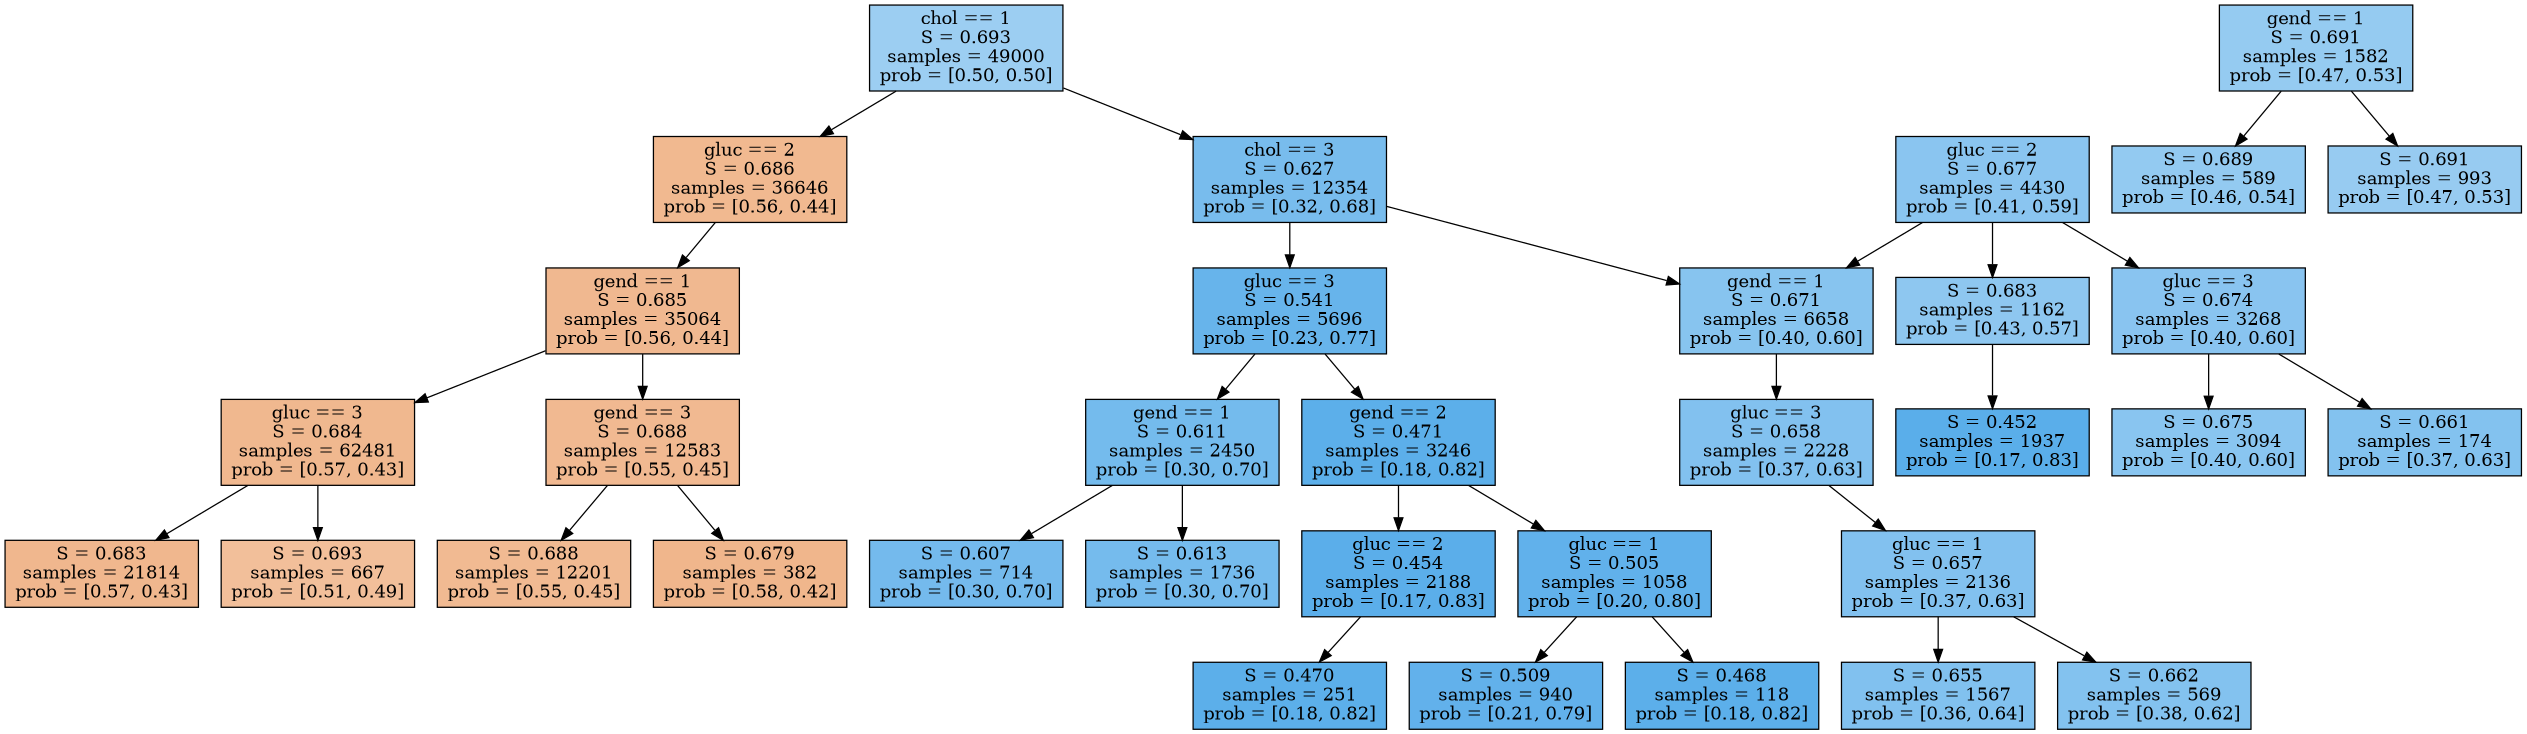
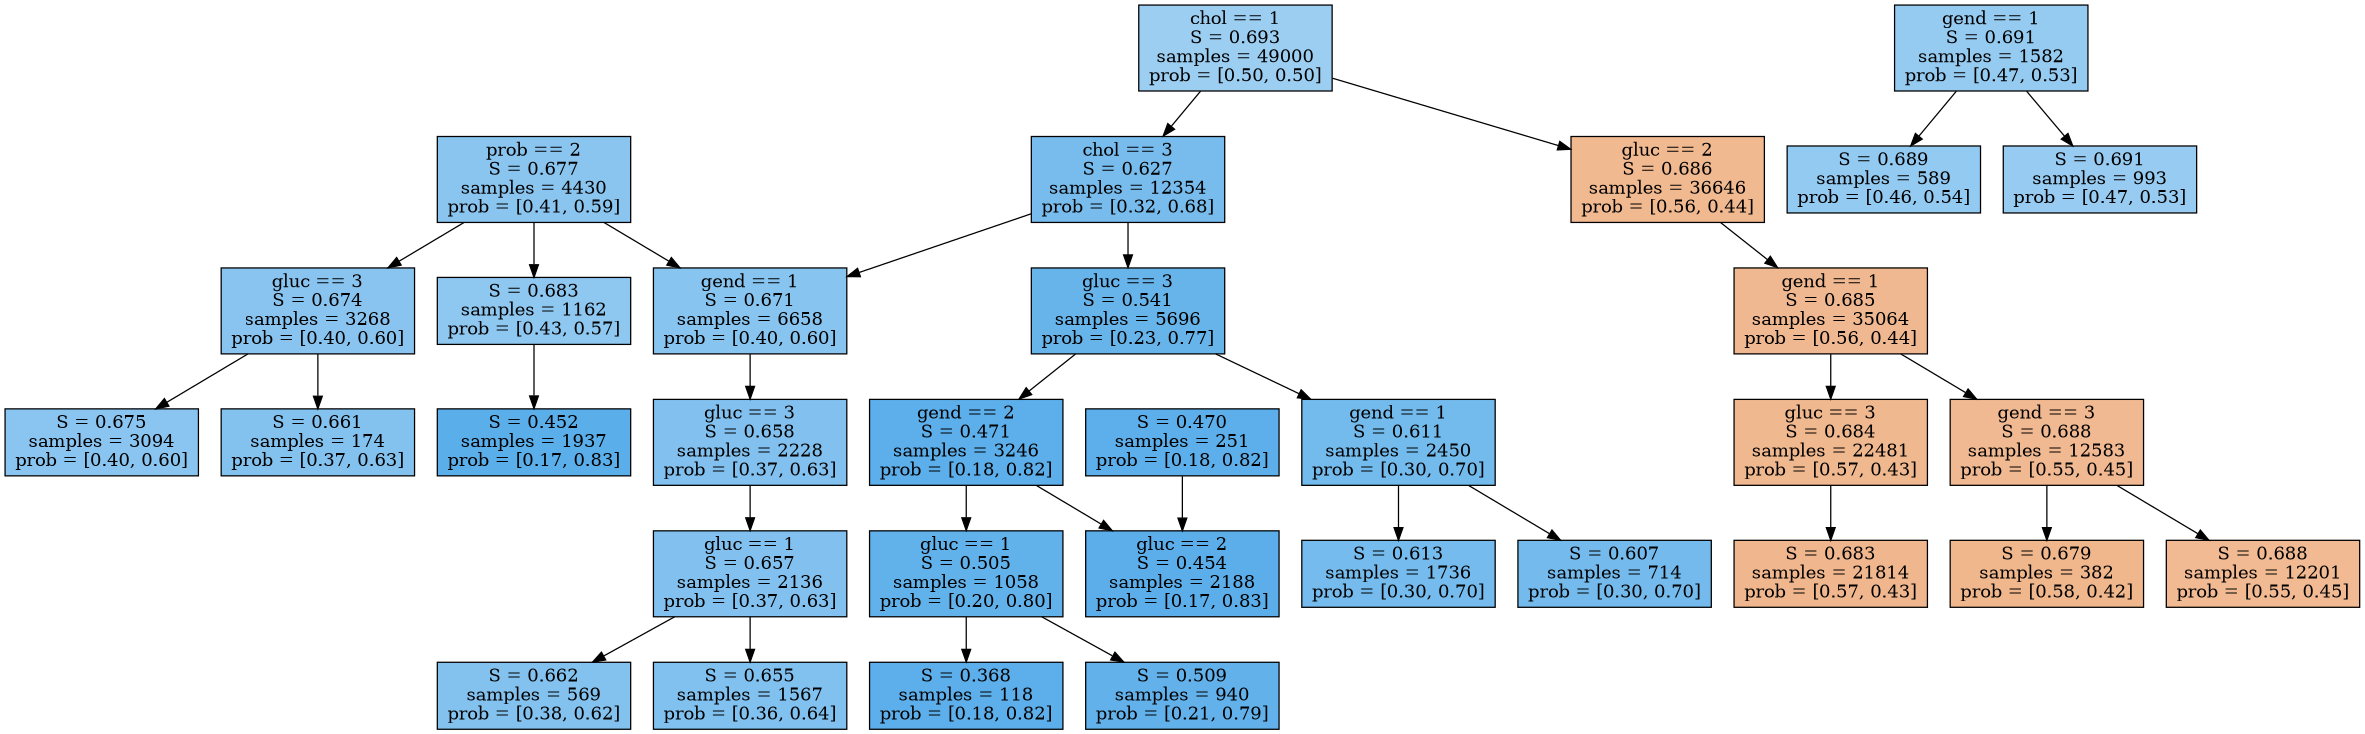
(1993, 179) -> (534, 179)
(318, 442) -> (1831, 442)
(318, 574) -> none
(1344, 635) -> (1182, 497)
(1722, 696) -> (966, 696)
